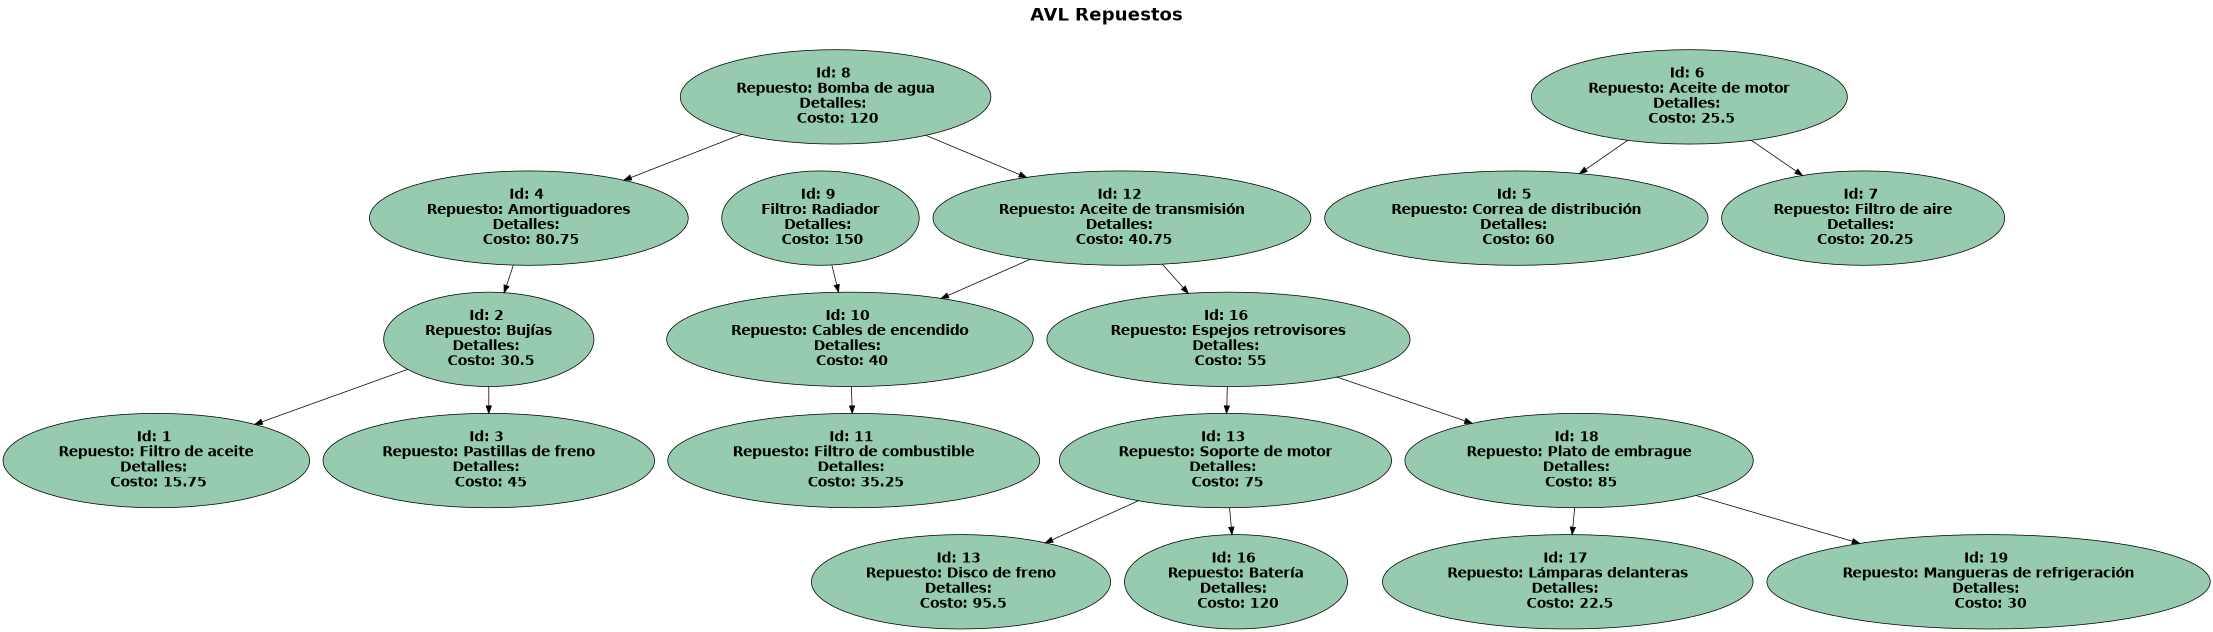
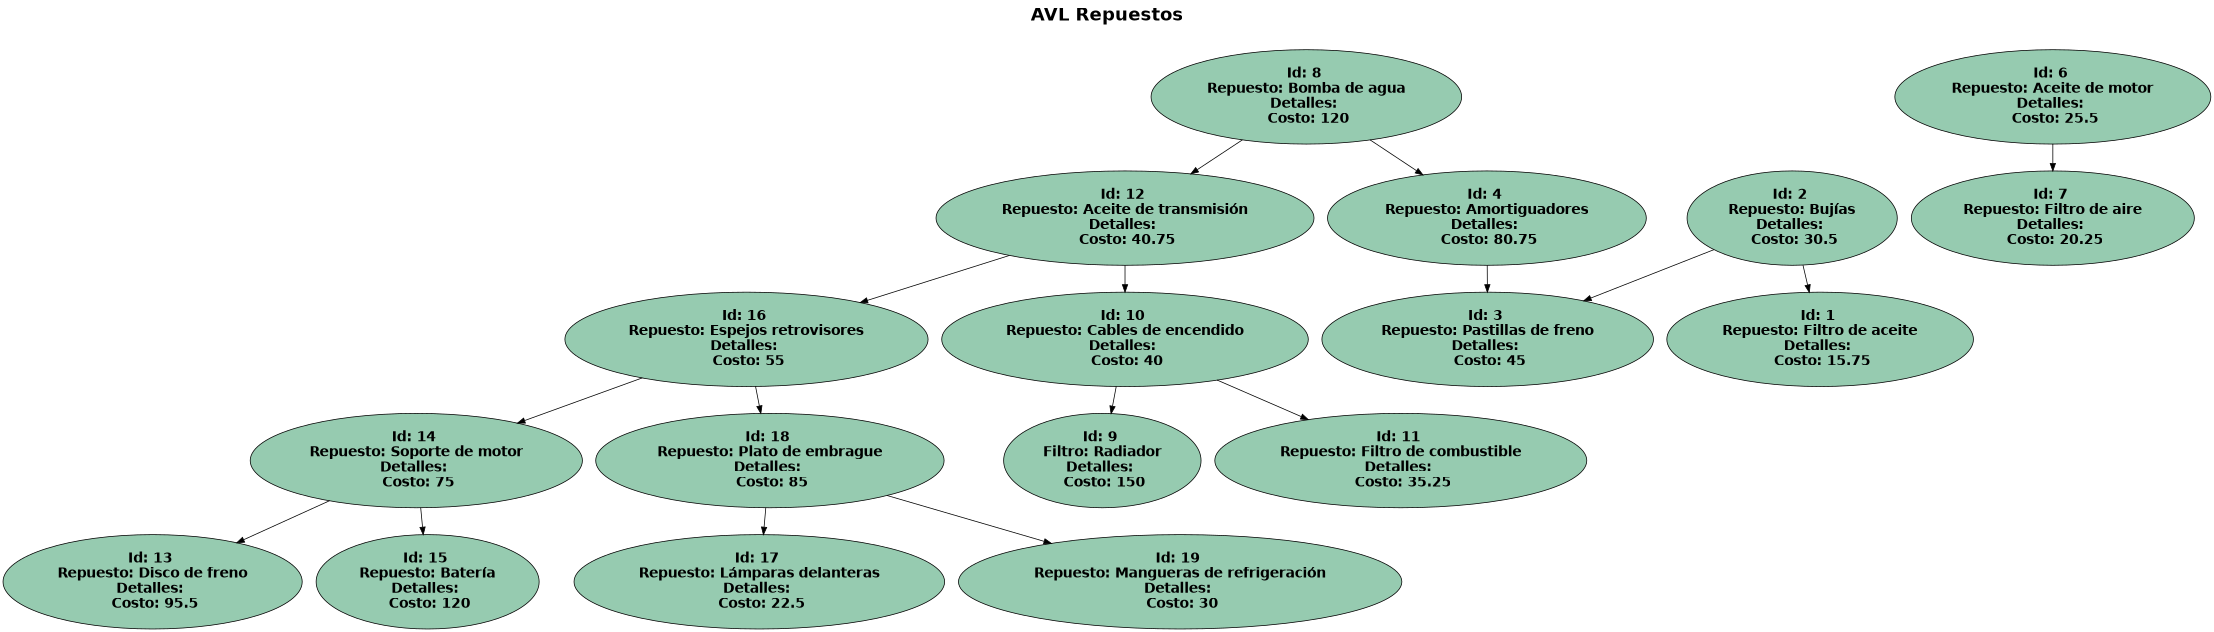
(1516, 218) -> none
(510, 275) -> (1487, 275)
(834, 275) -> (1114, 396)
(1225, 461) -> (416, 461)
(1236, 582) -> (428, 582)
